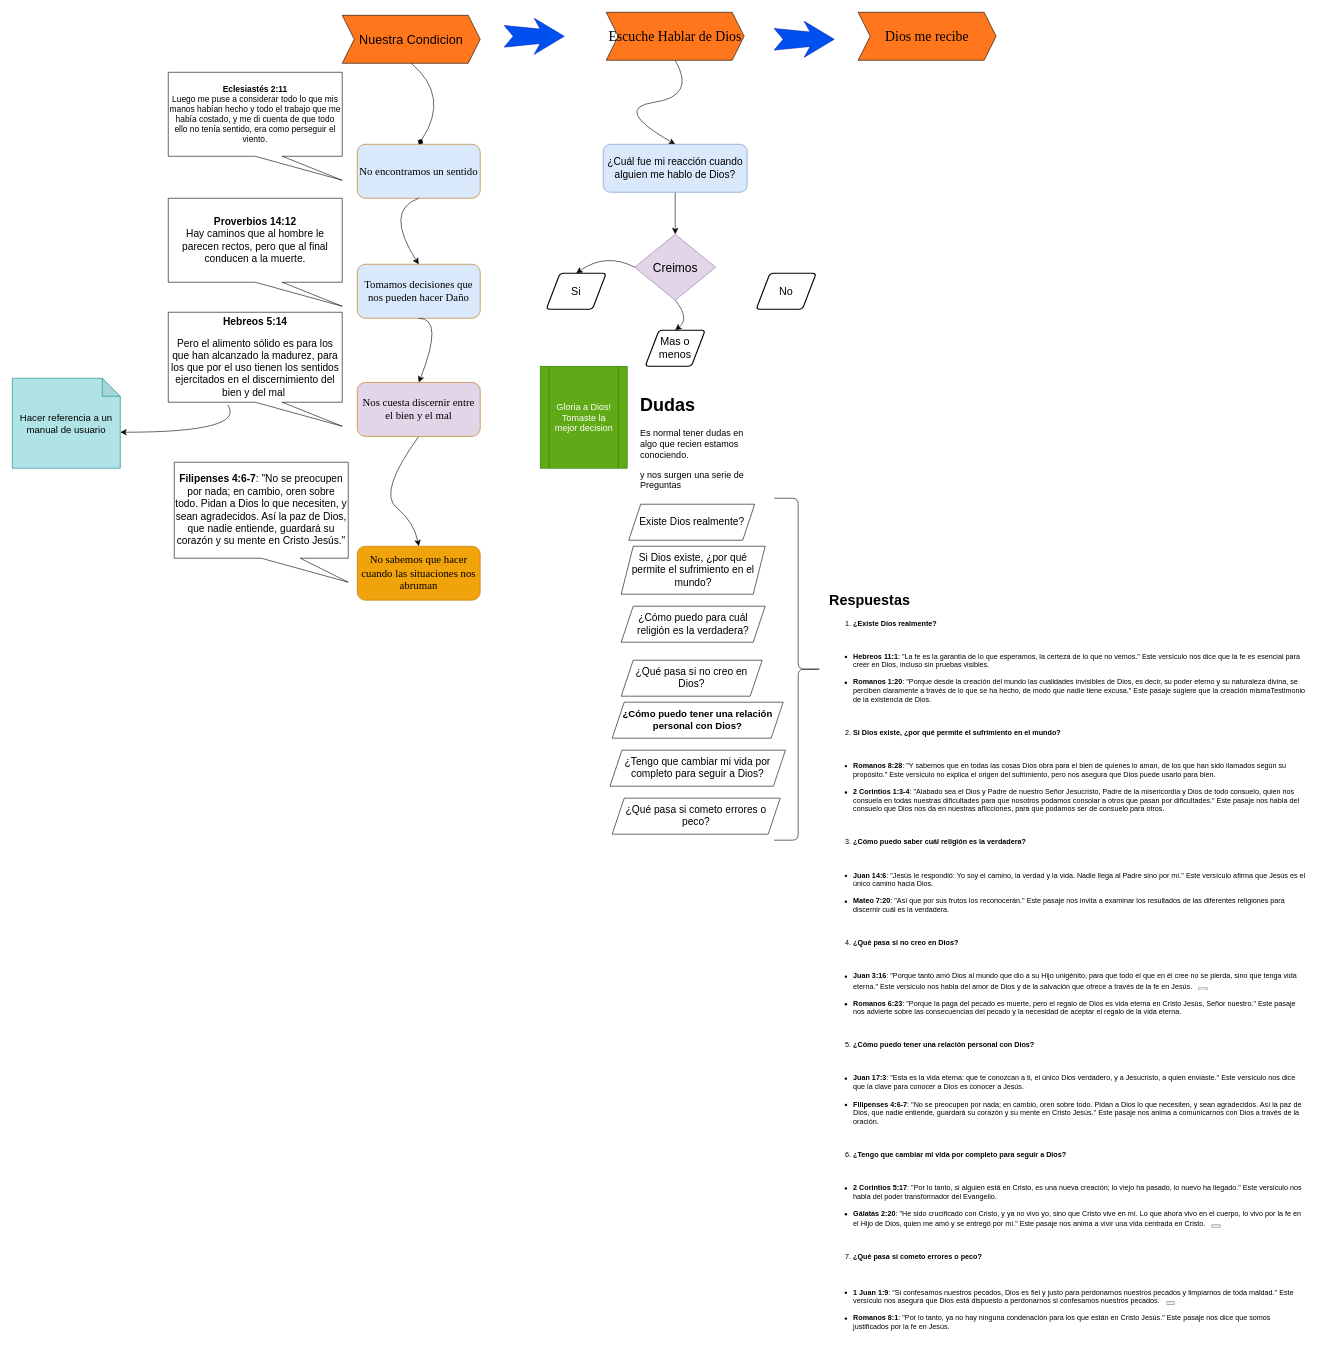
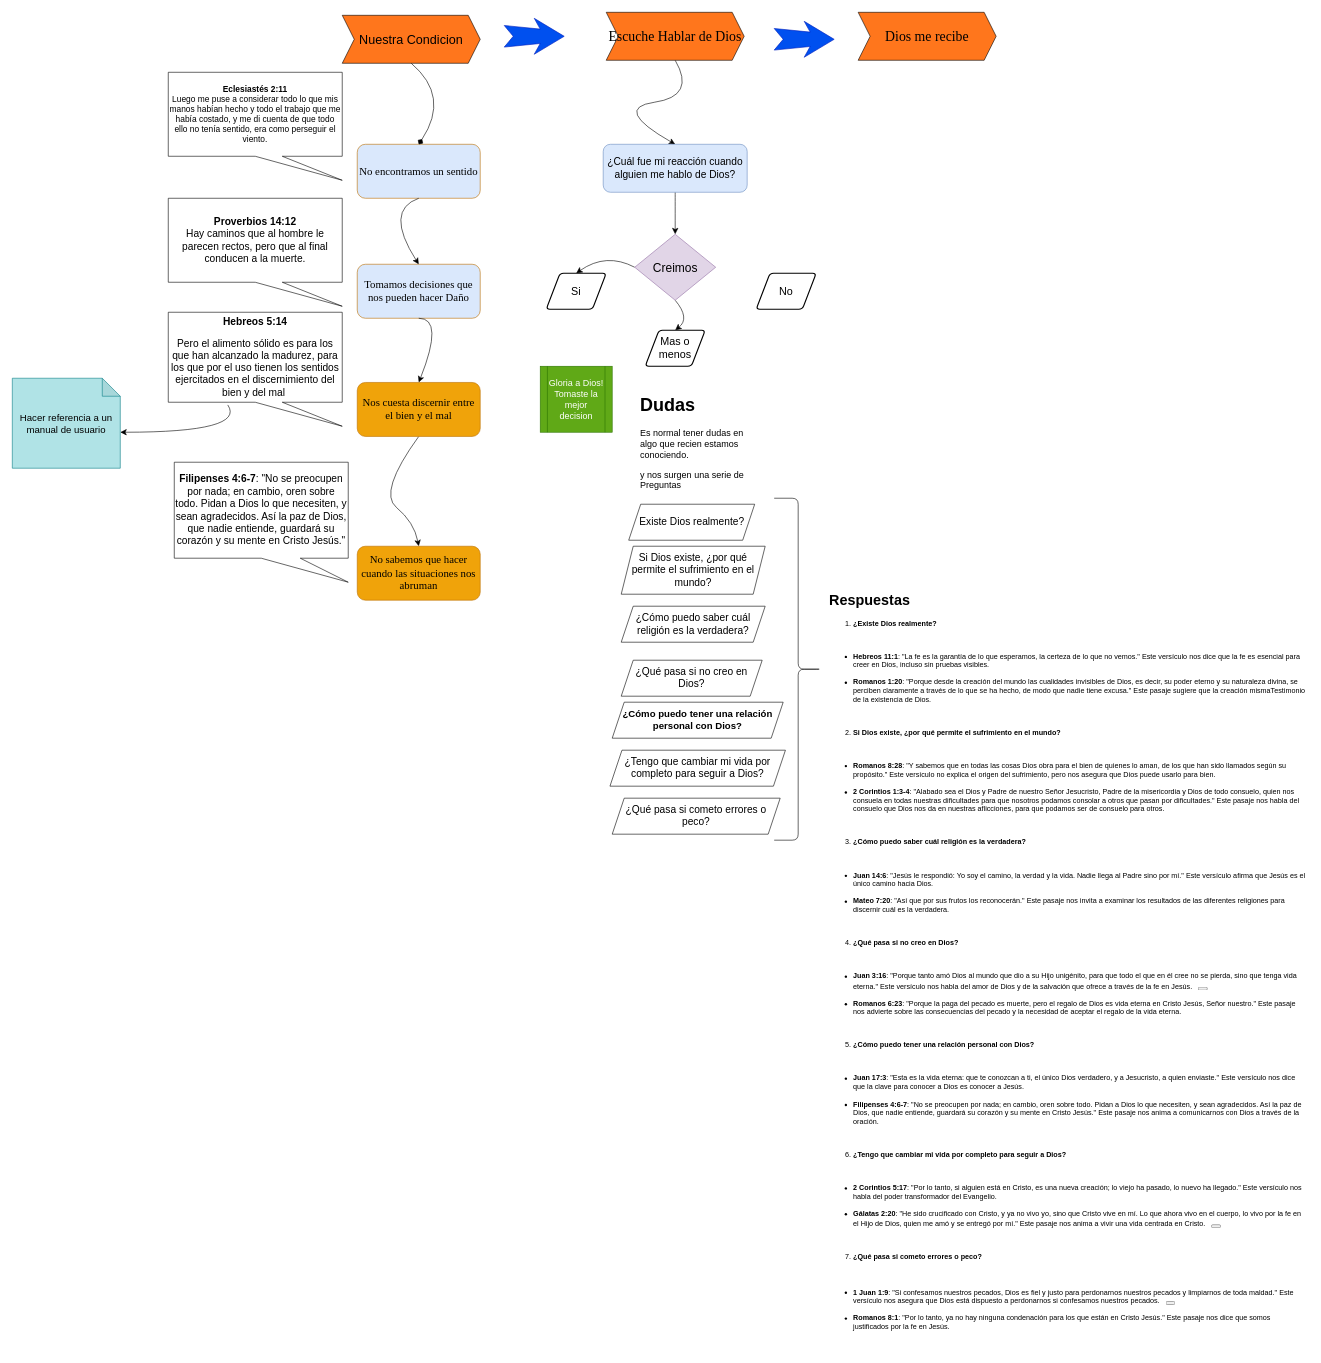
(419, 410) -> (419, 410)
(584, 417) -> (576, 399)
(693, 624) -> (693, 624)
